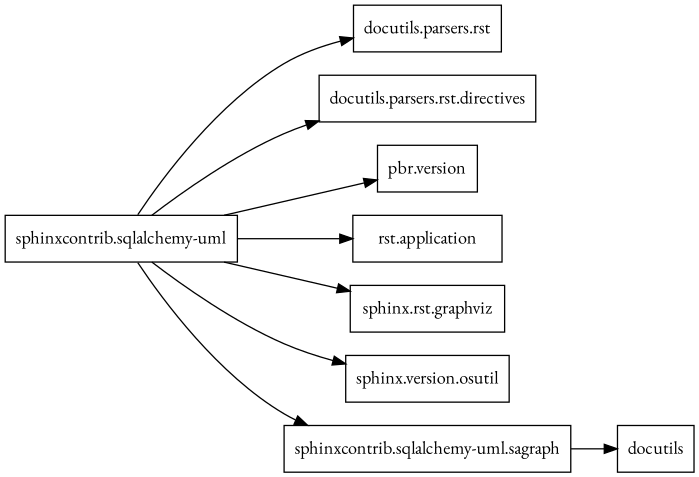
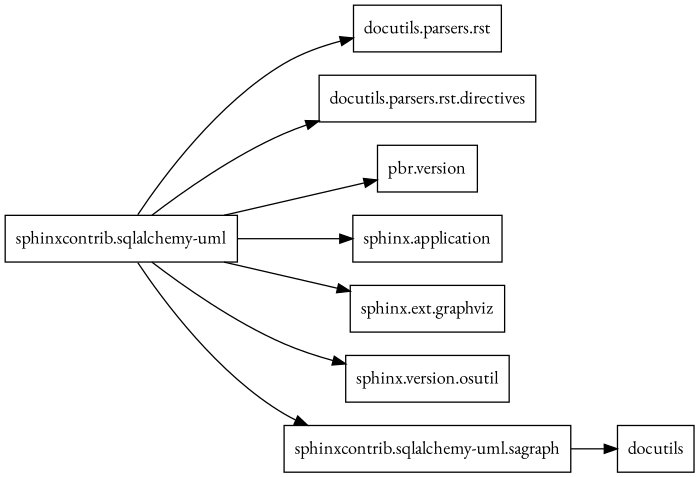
(427, 239) -> (427, 239)
(427, 309) -> (427, 309)
